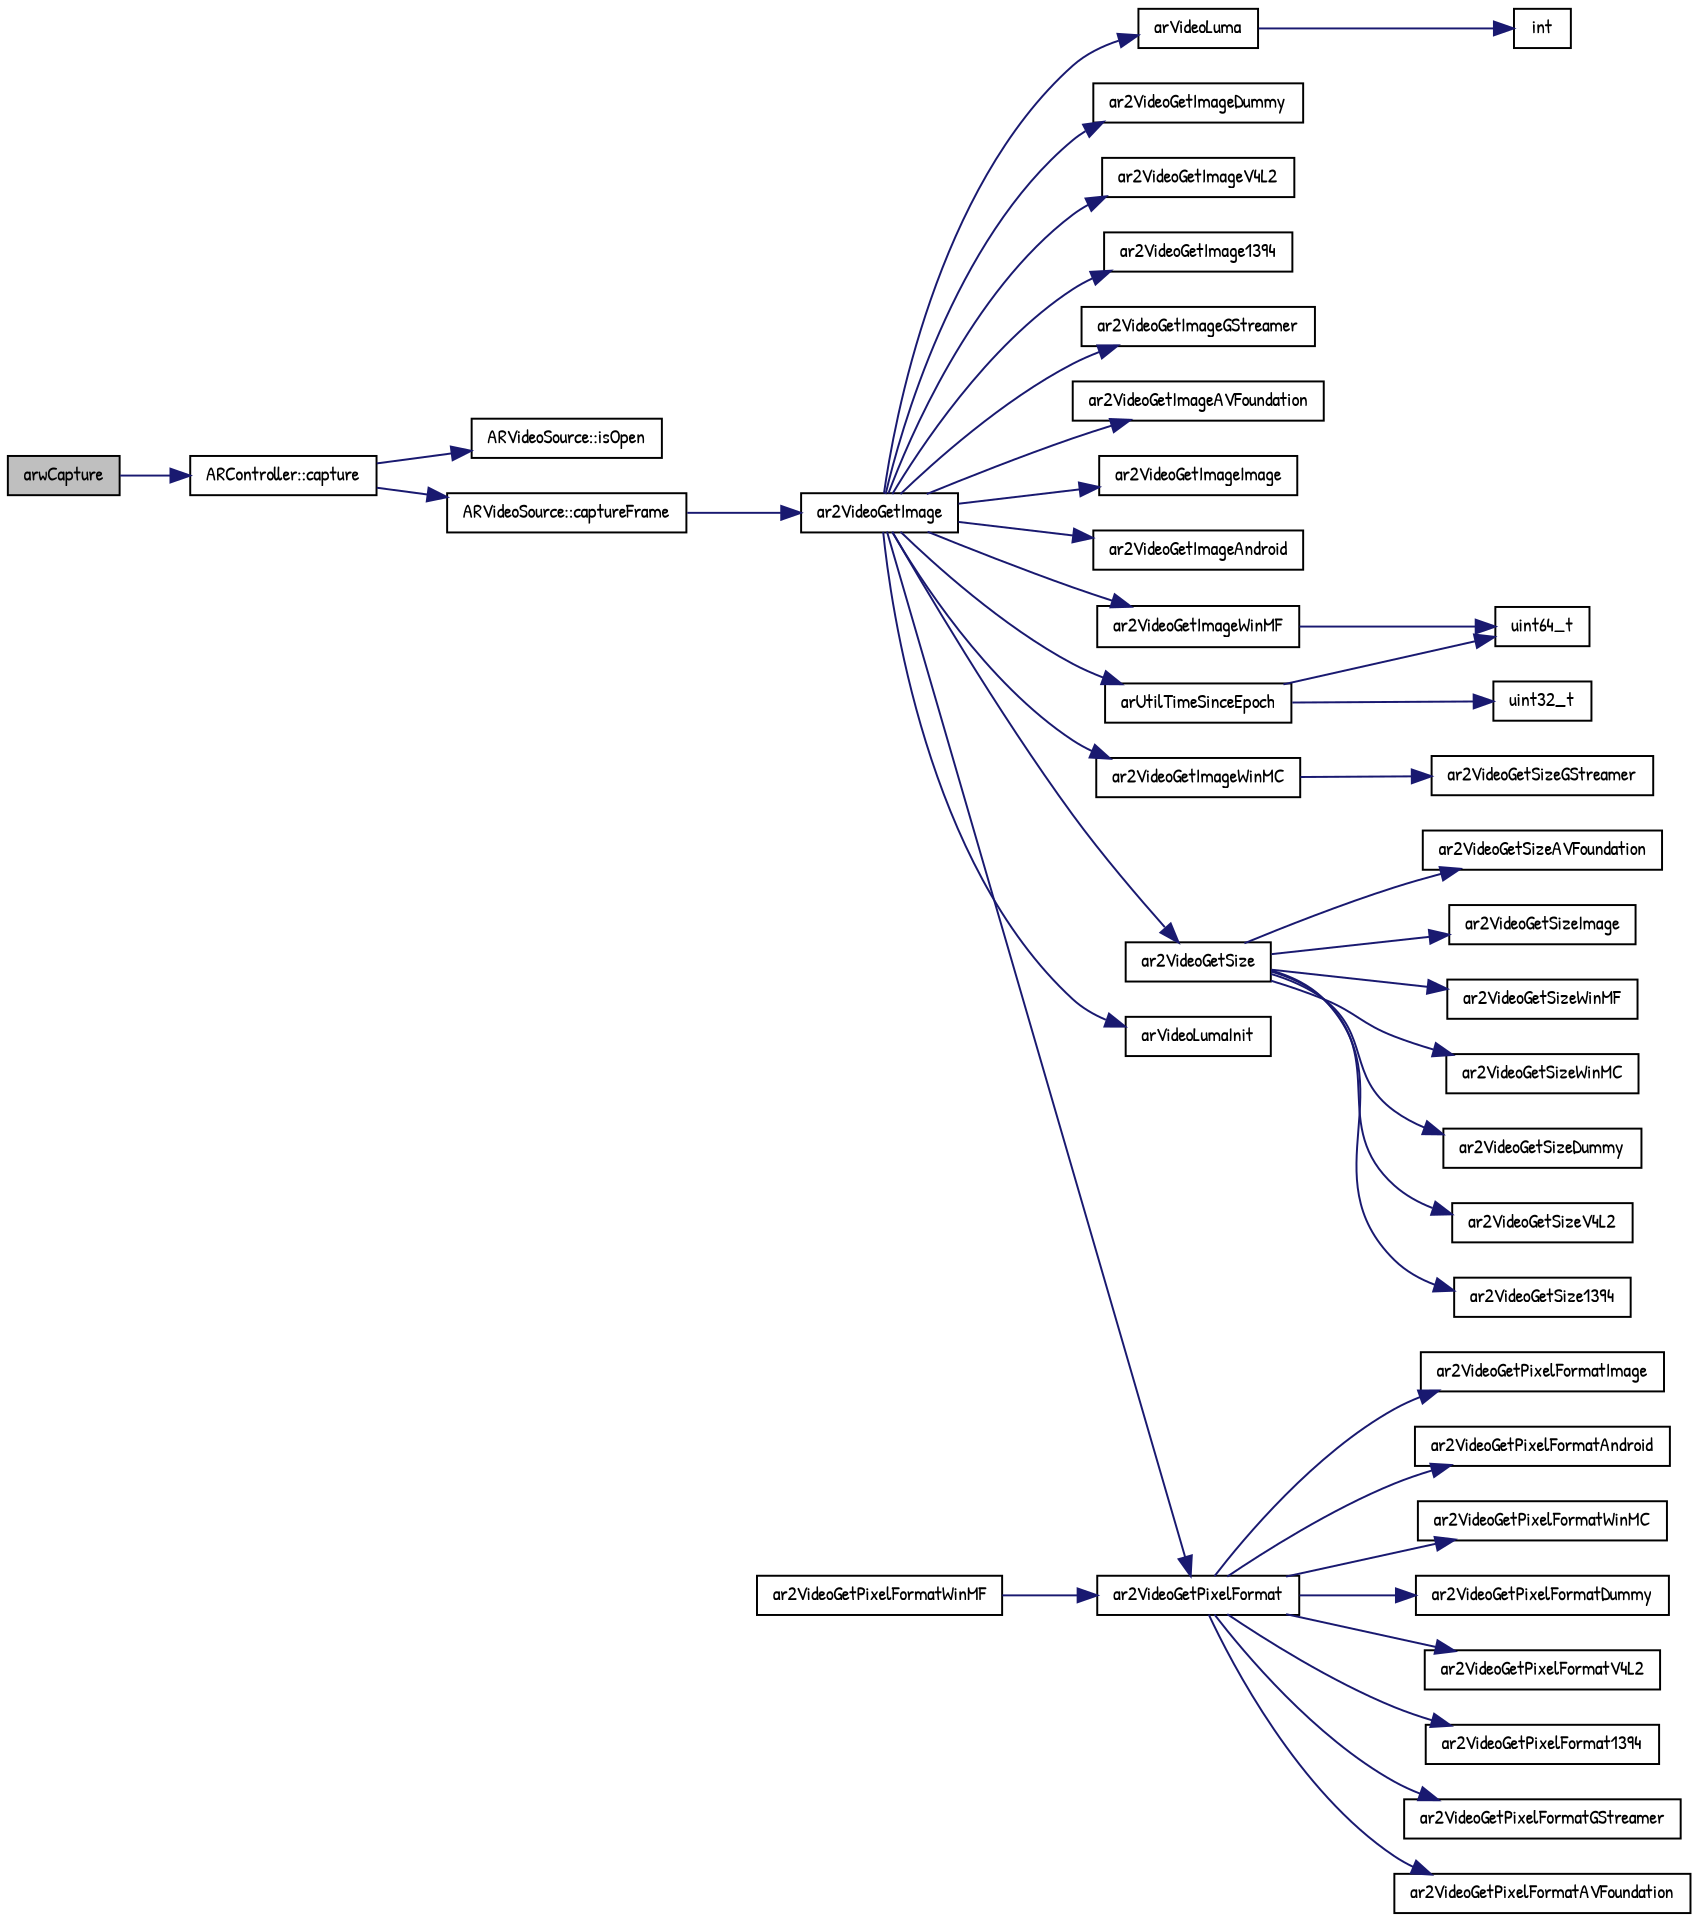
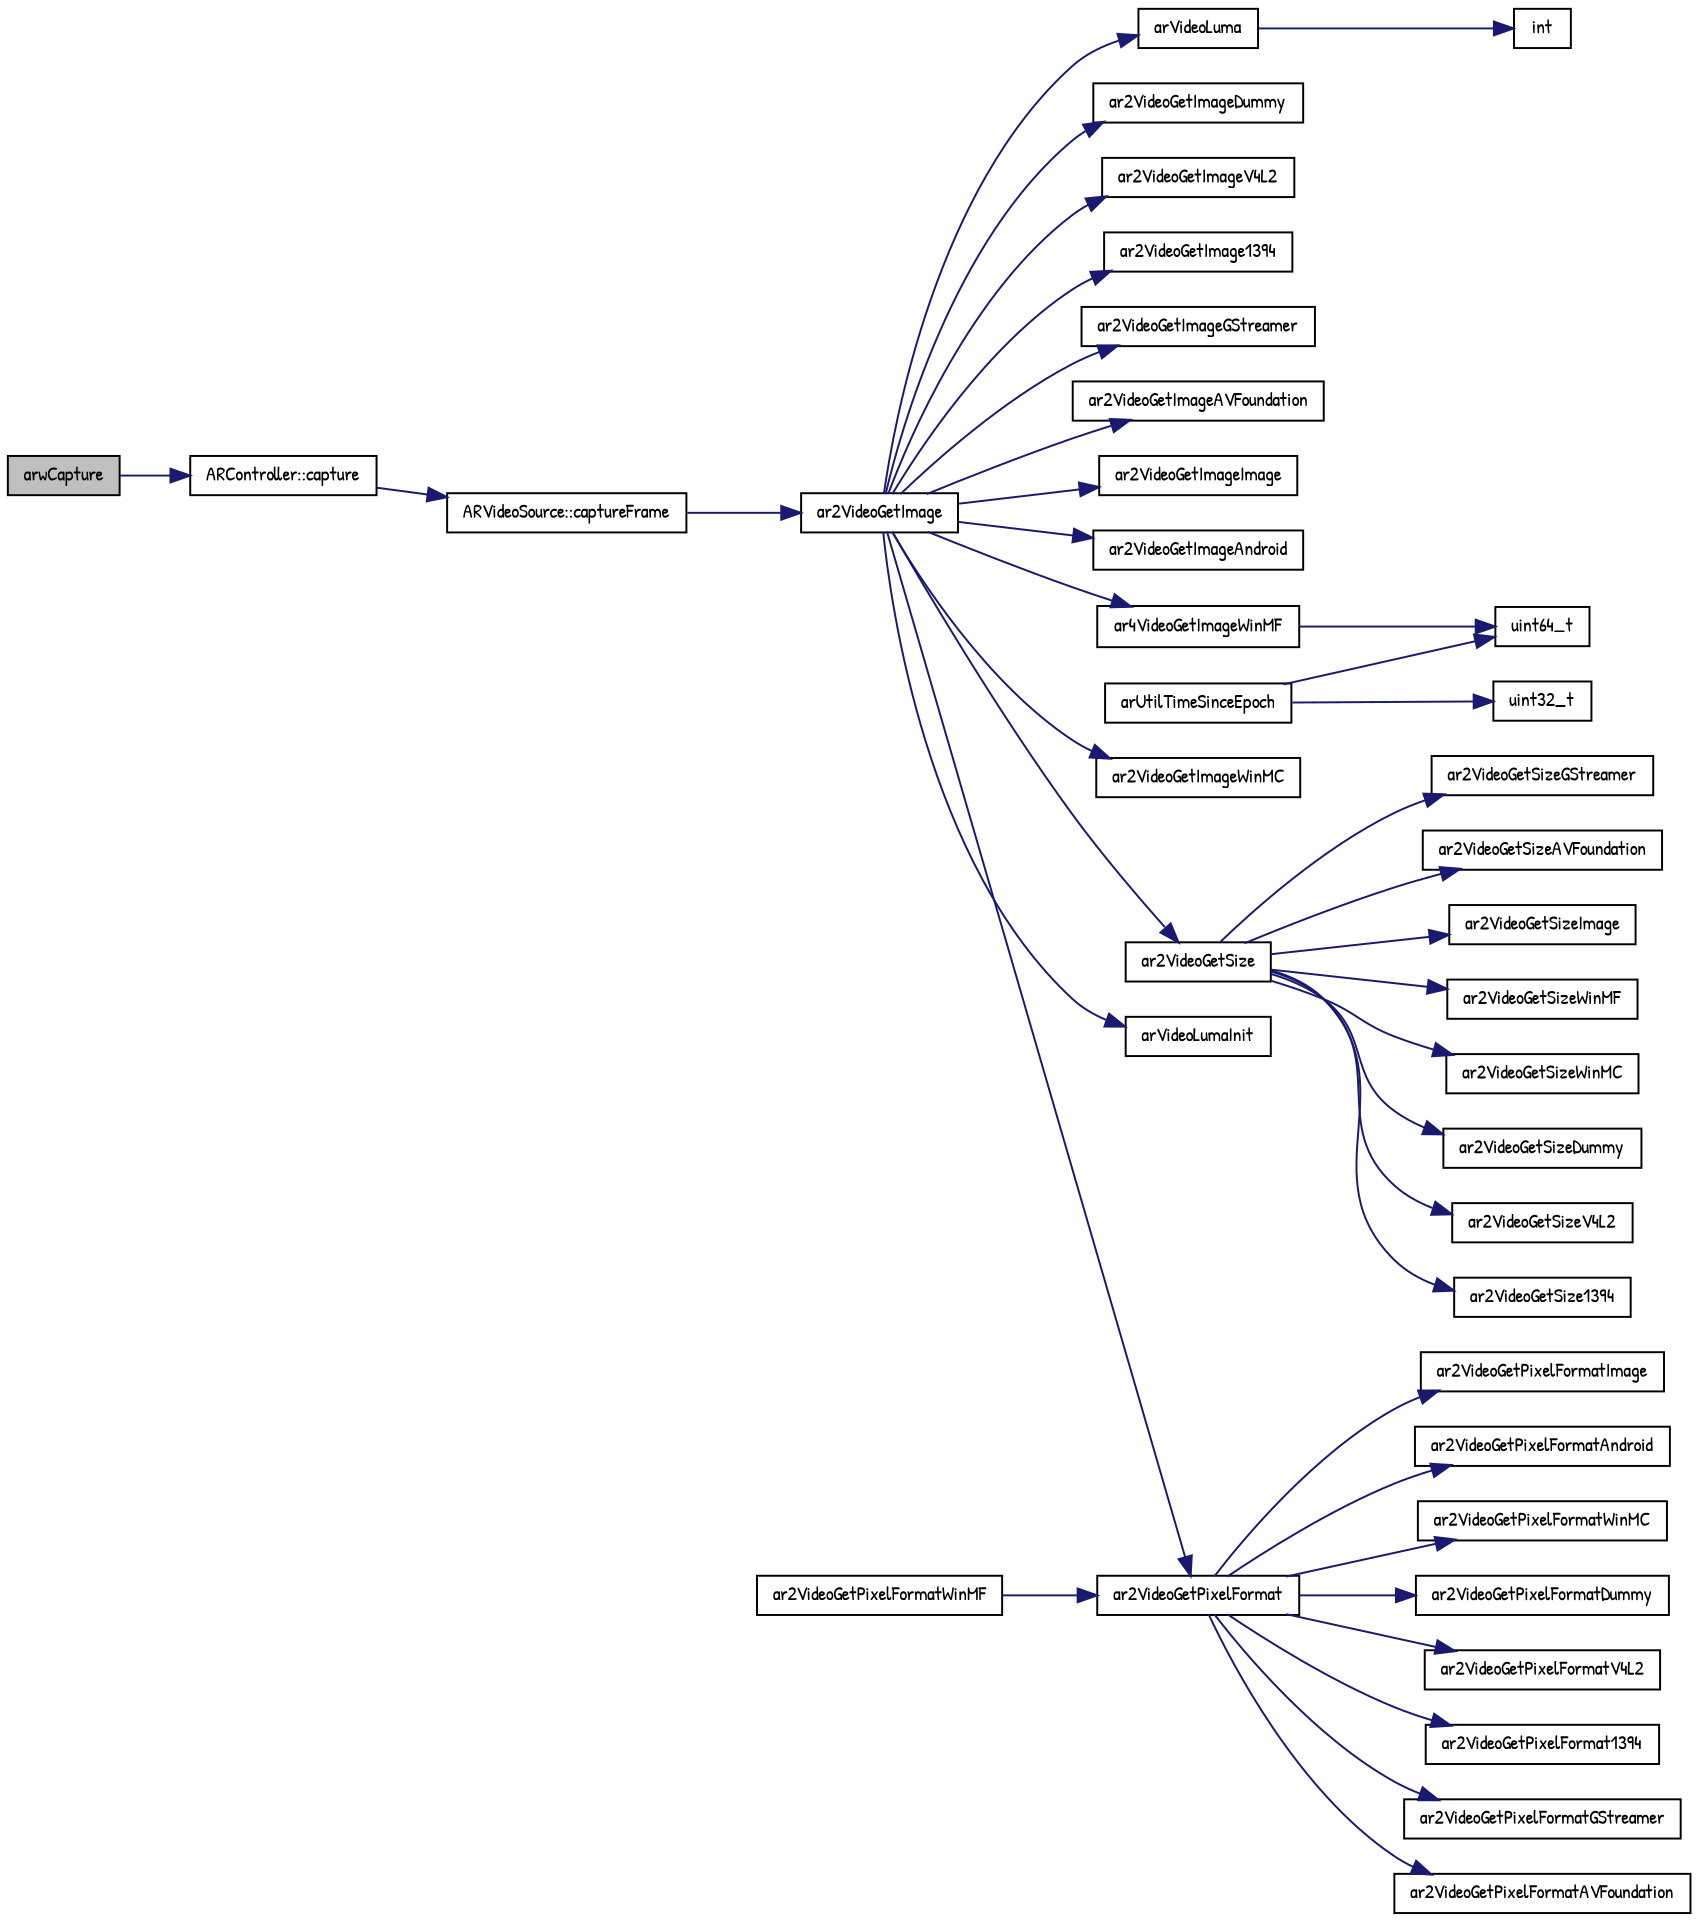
(567, 438) -> none
(996, 614) -> none
(1198, 627) -> (1198, 627)
(1356, 777) -> (1315, 862)
